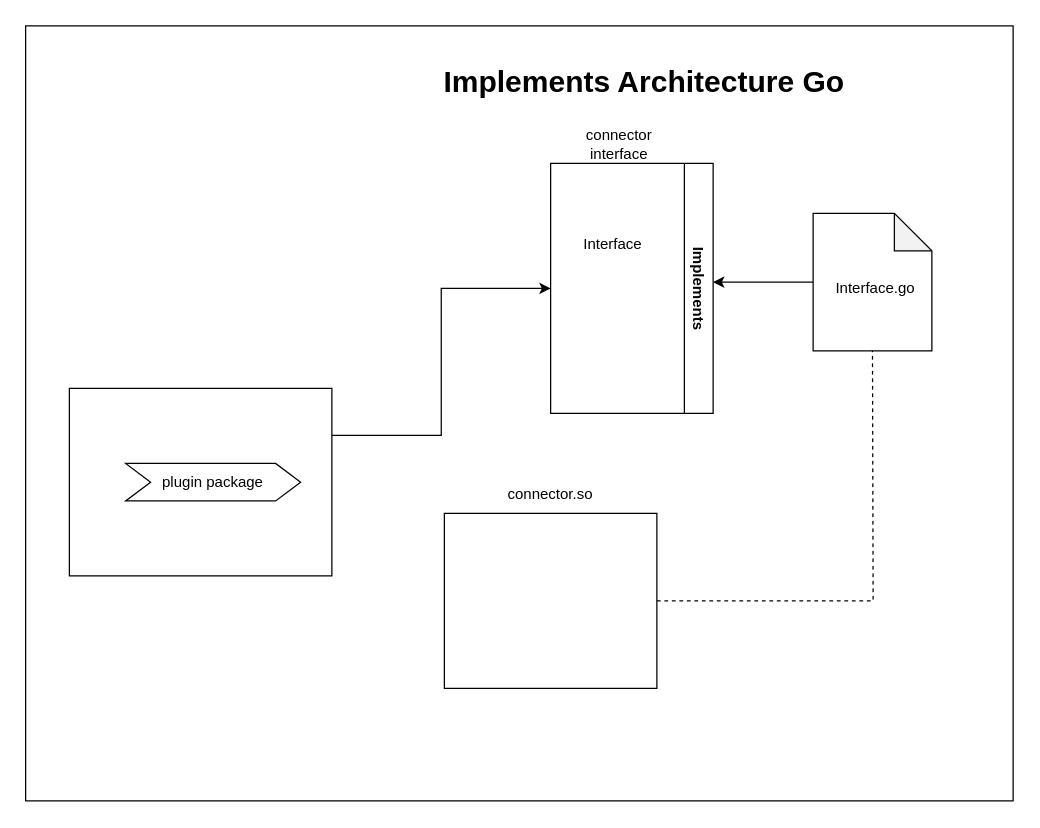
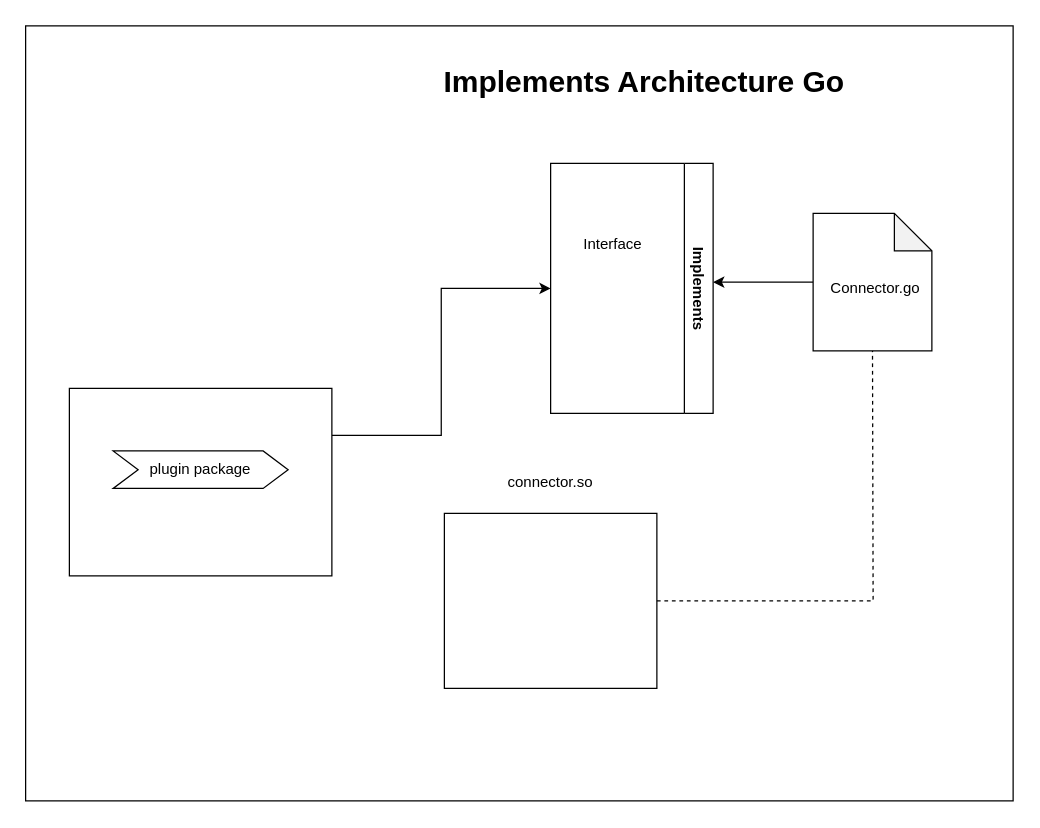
(619, 144) -> none
(876, 288) -> (876, 288)
(213, 482) -> (201, 469)
(551, 494) -> (551, 482)
